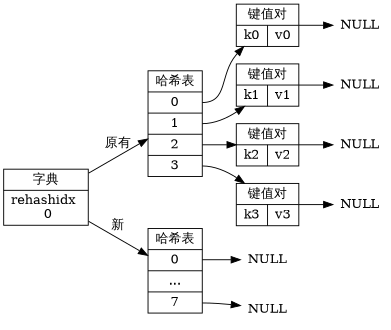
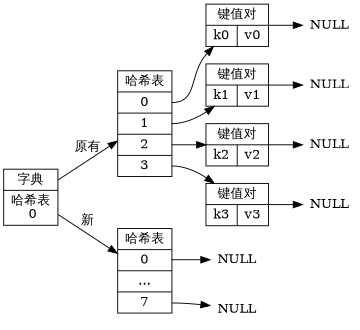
(46, 200) -> (31, 200)
